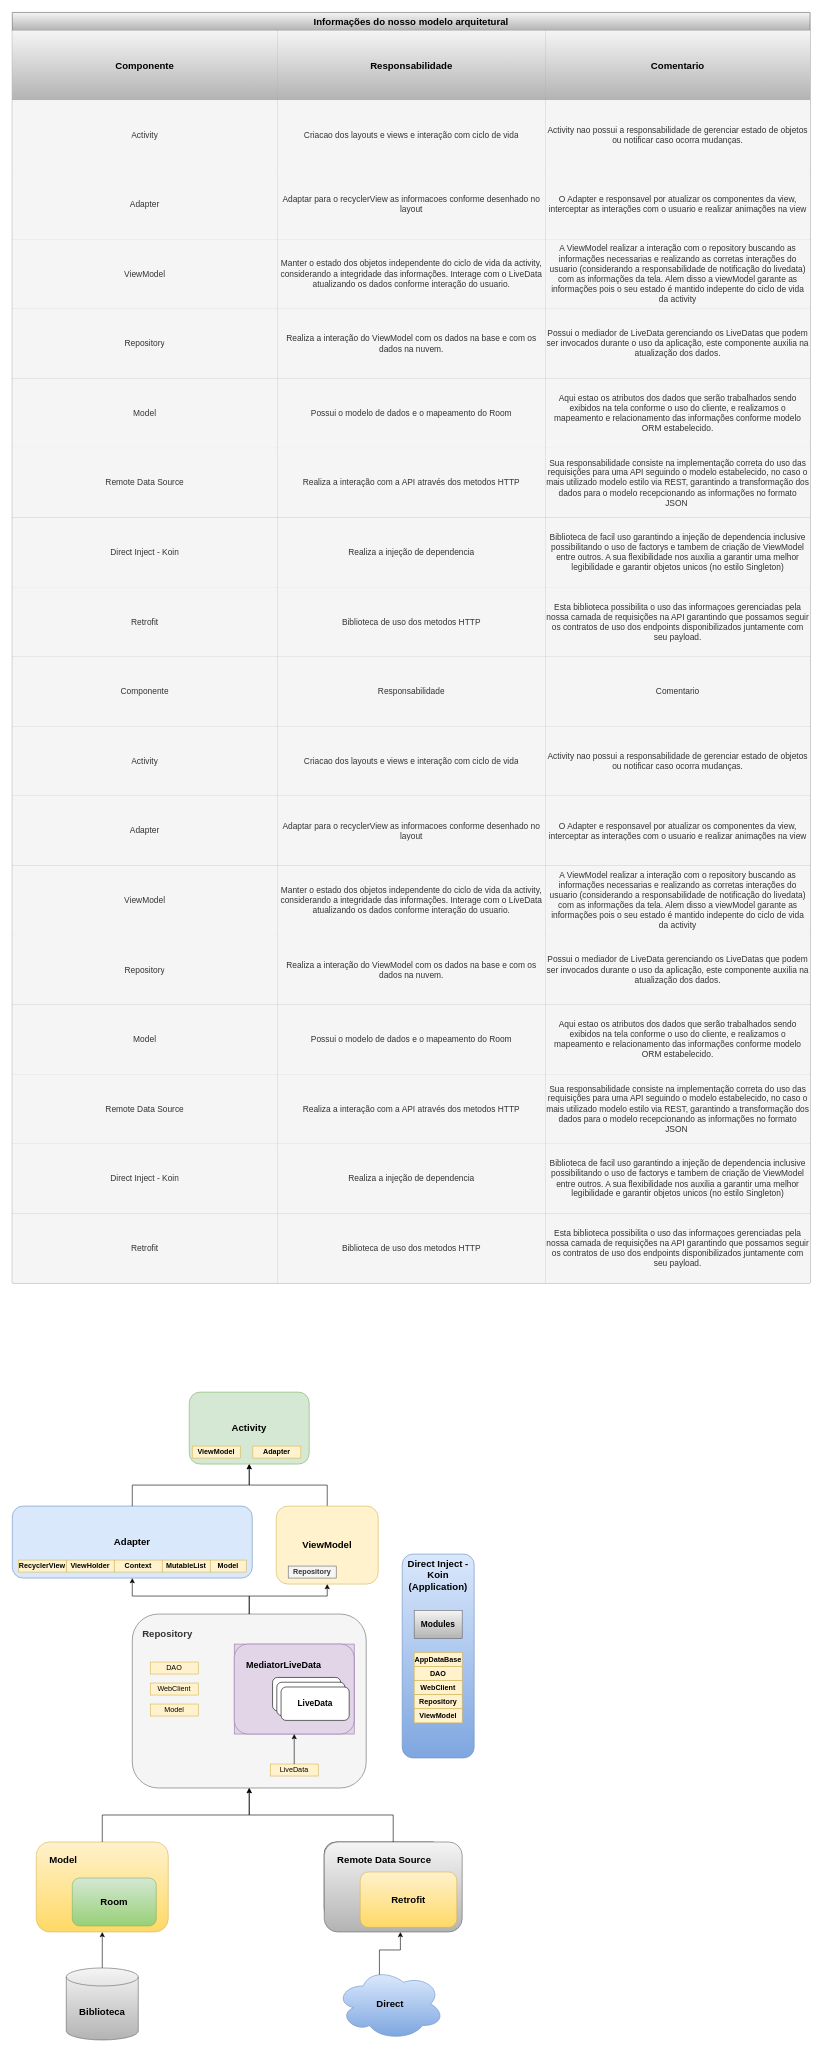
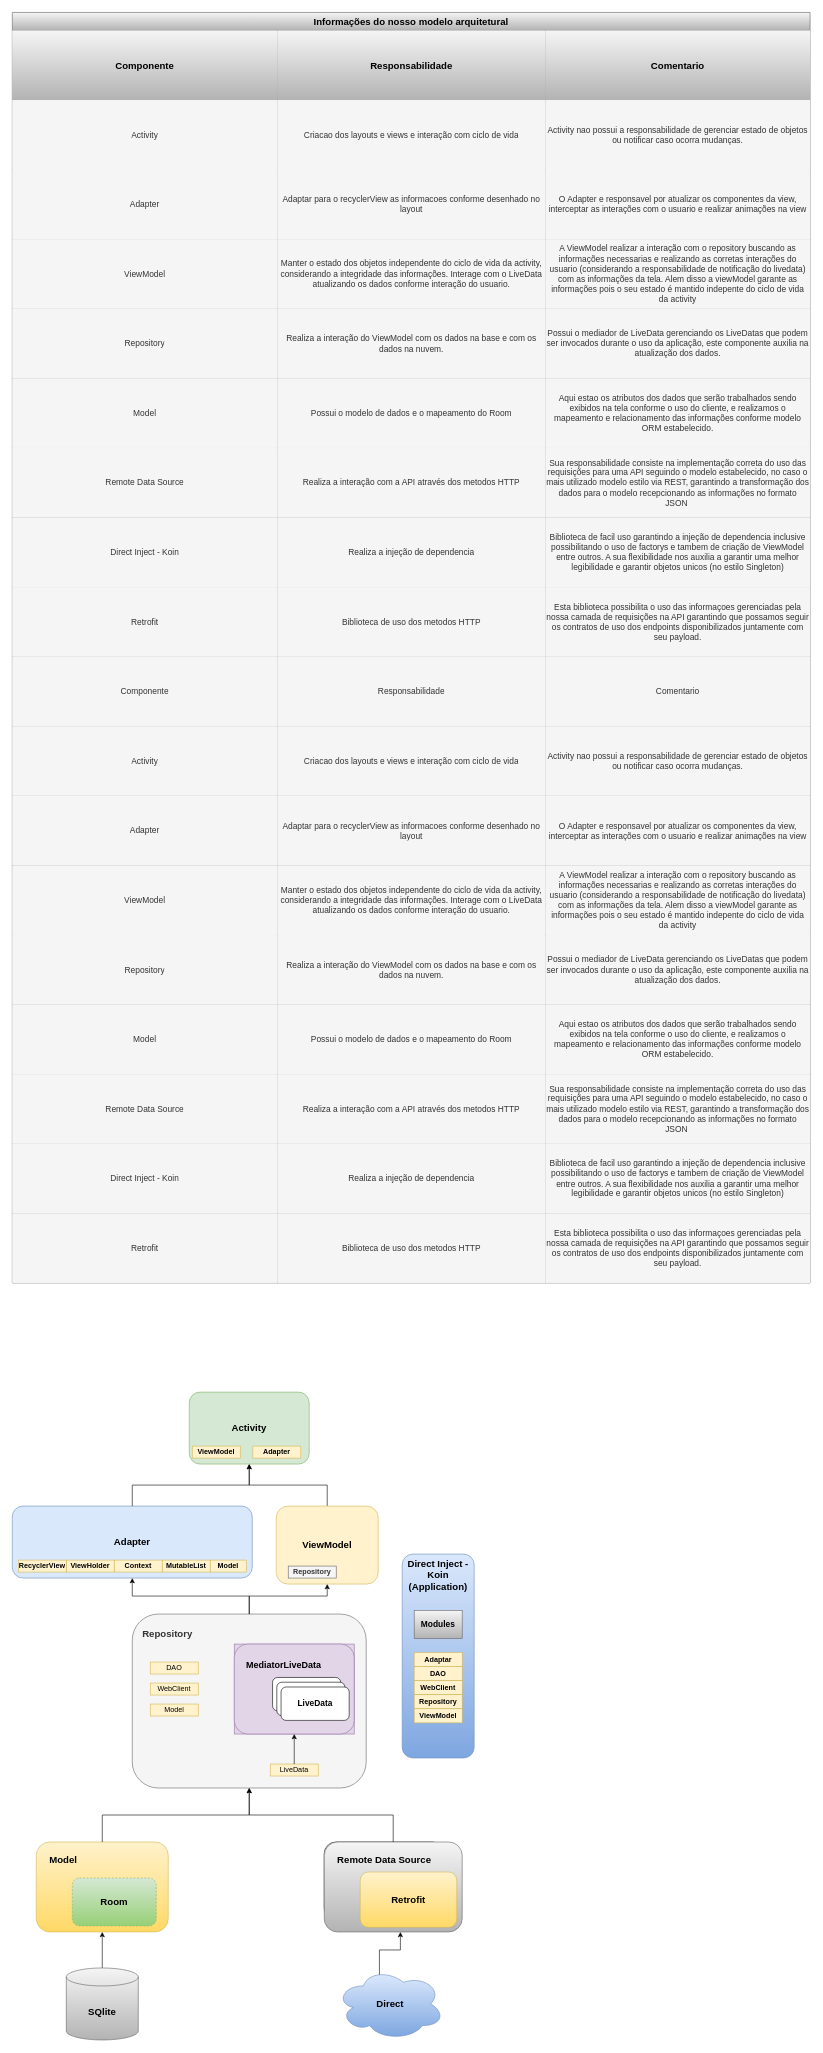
(438, 1660) -> (438, 1660)
(114, 1902) -> (114, 1902)
(102, 2012) -> (102, 2012)
